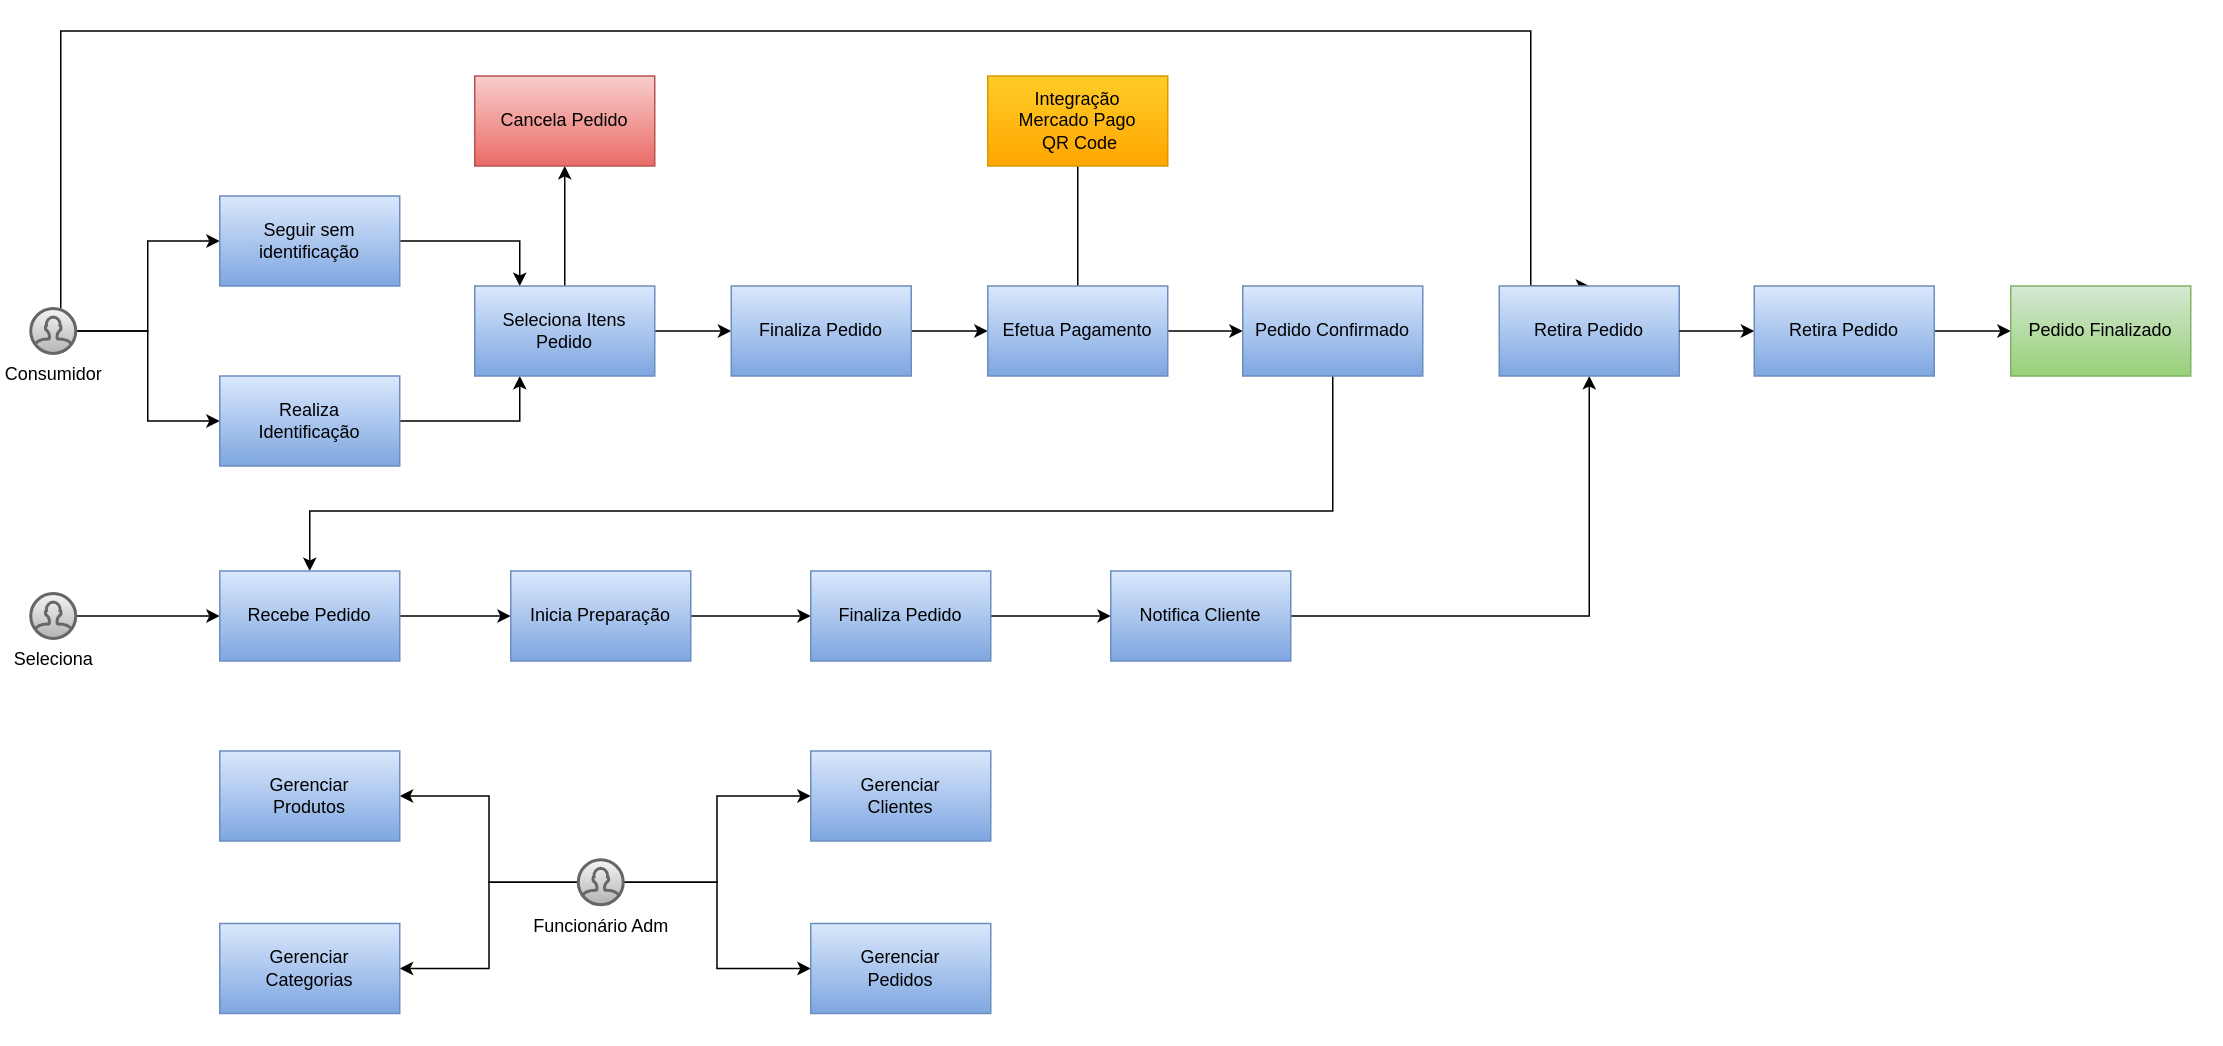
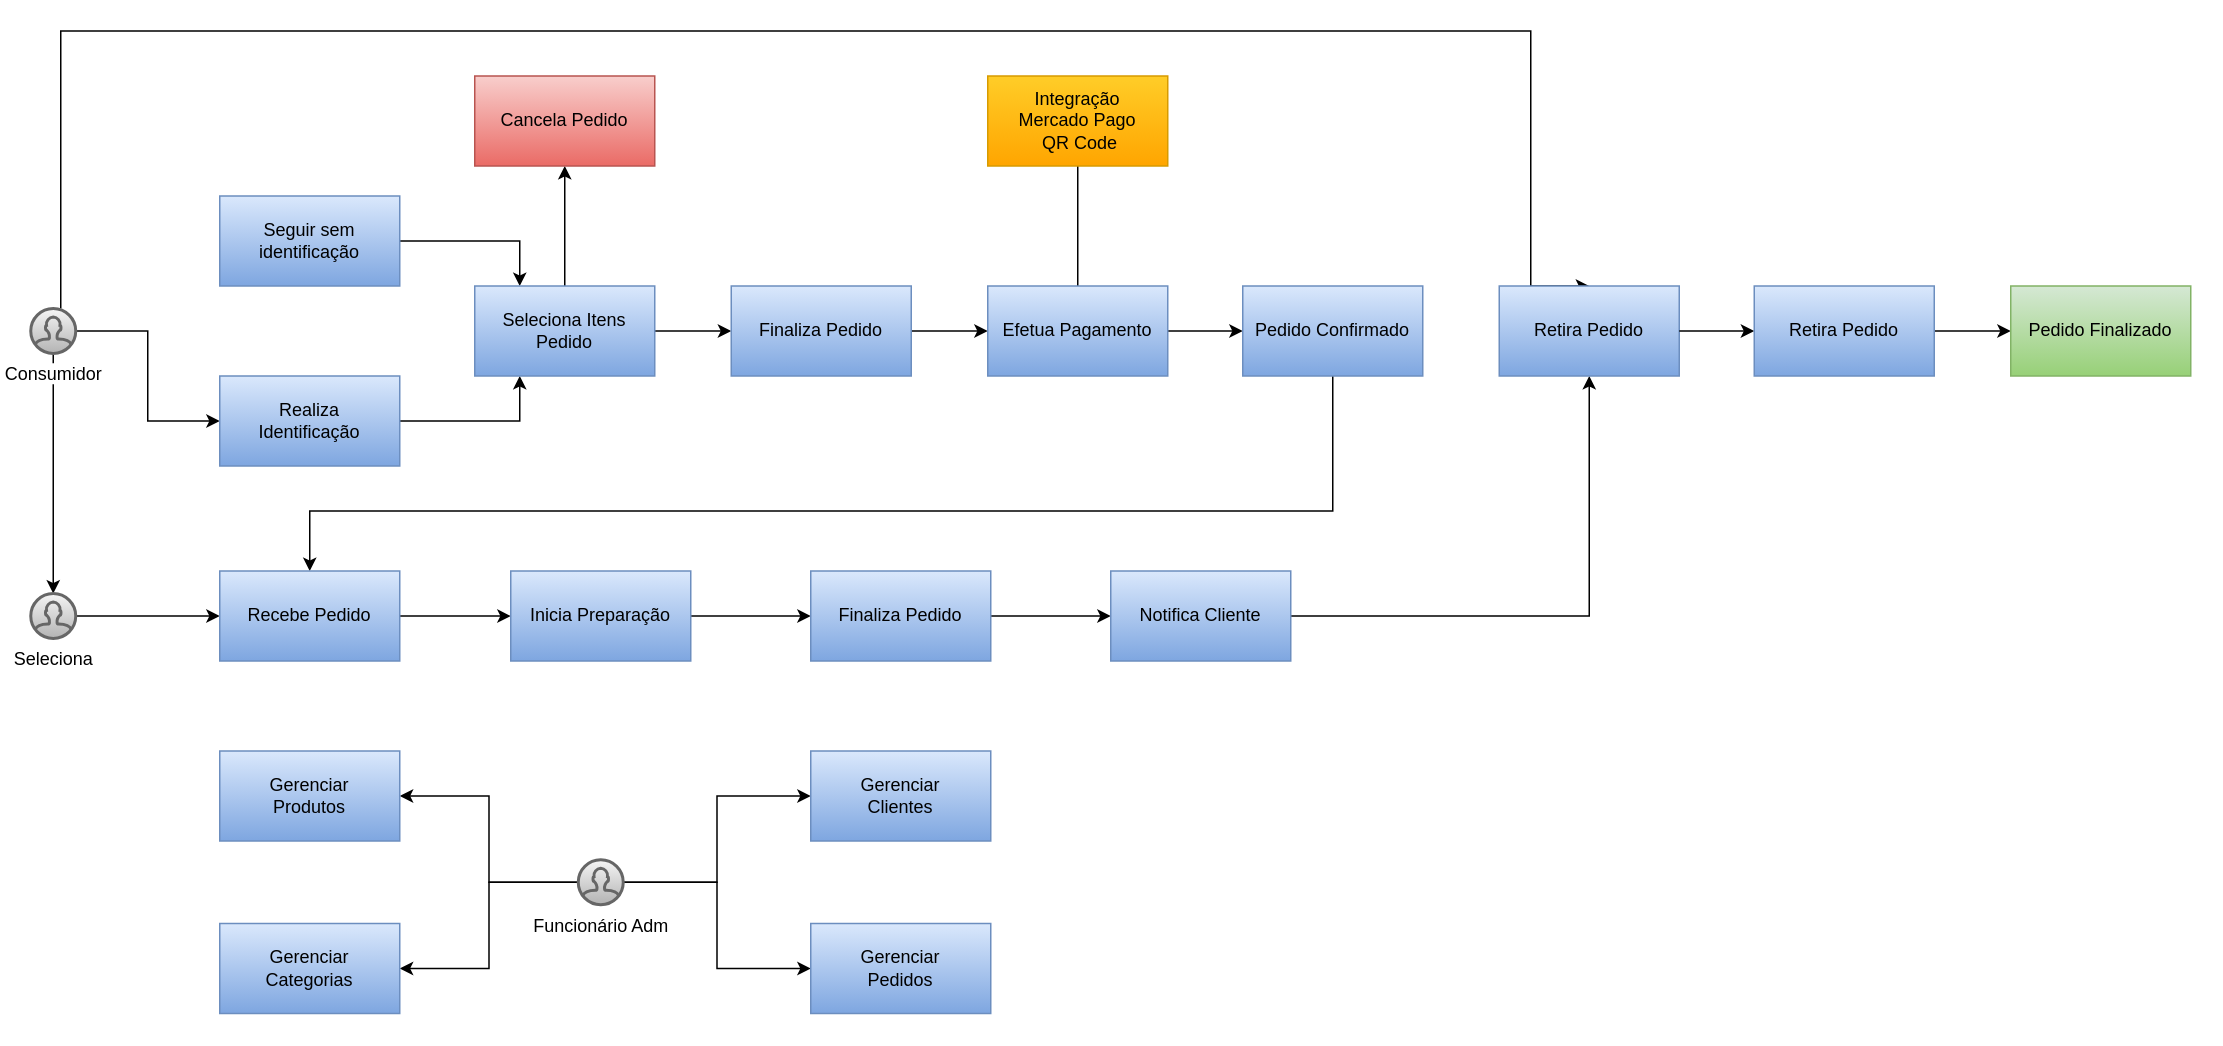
(148, 254) -> (53, 482)
